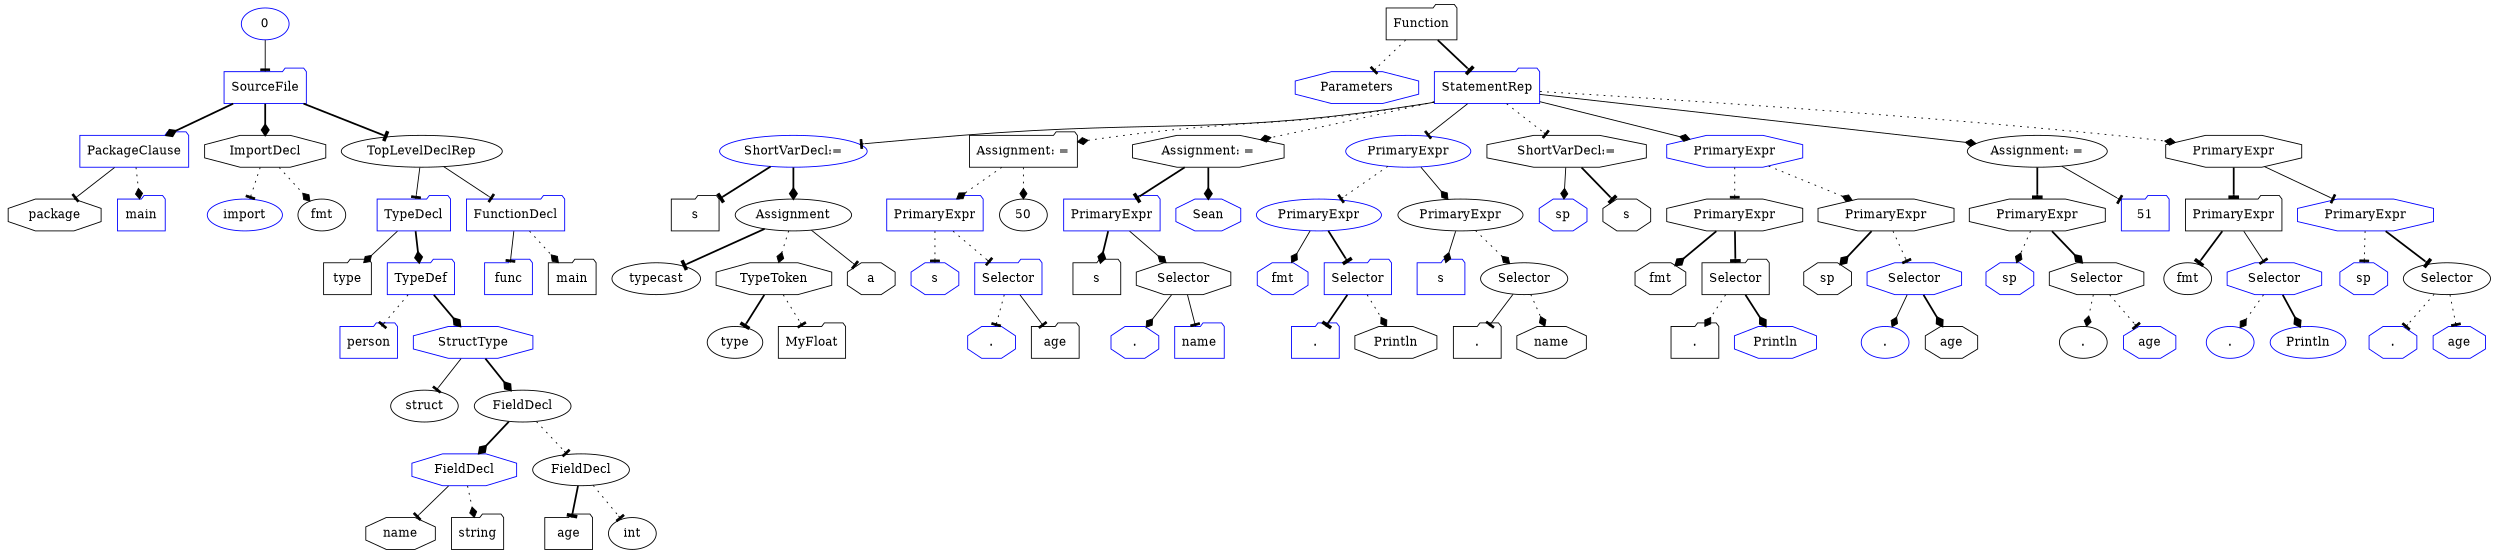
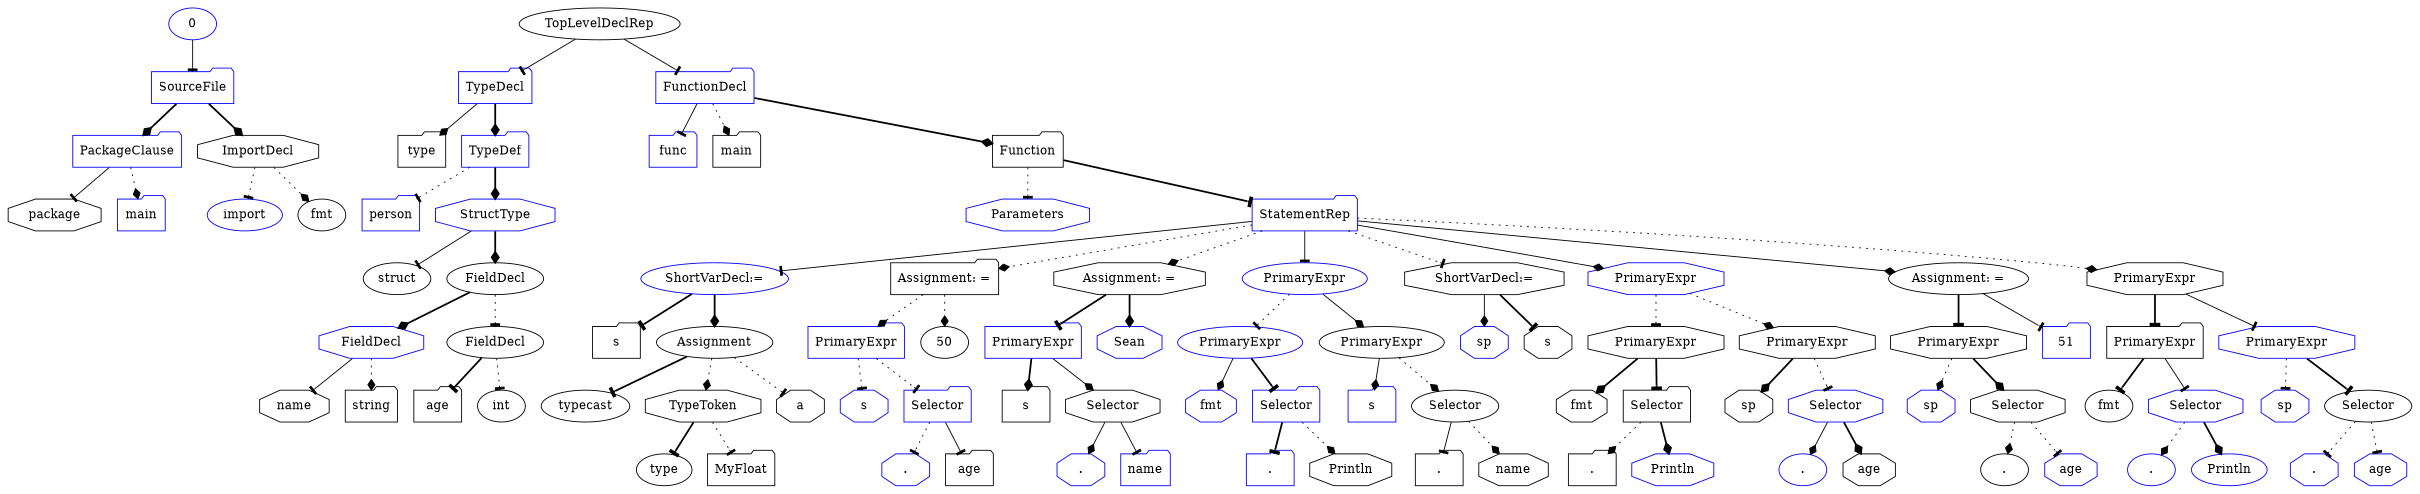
(343, 119) -> none
none -> (868, 120)
(832, 247) -> (758, 374)
